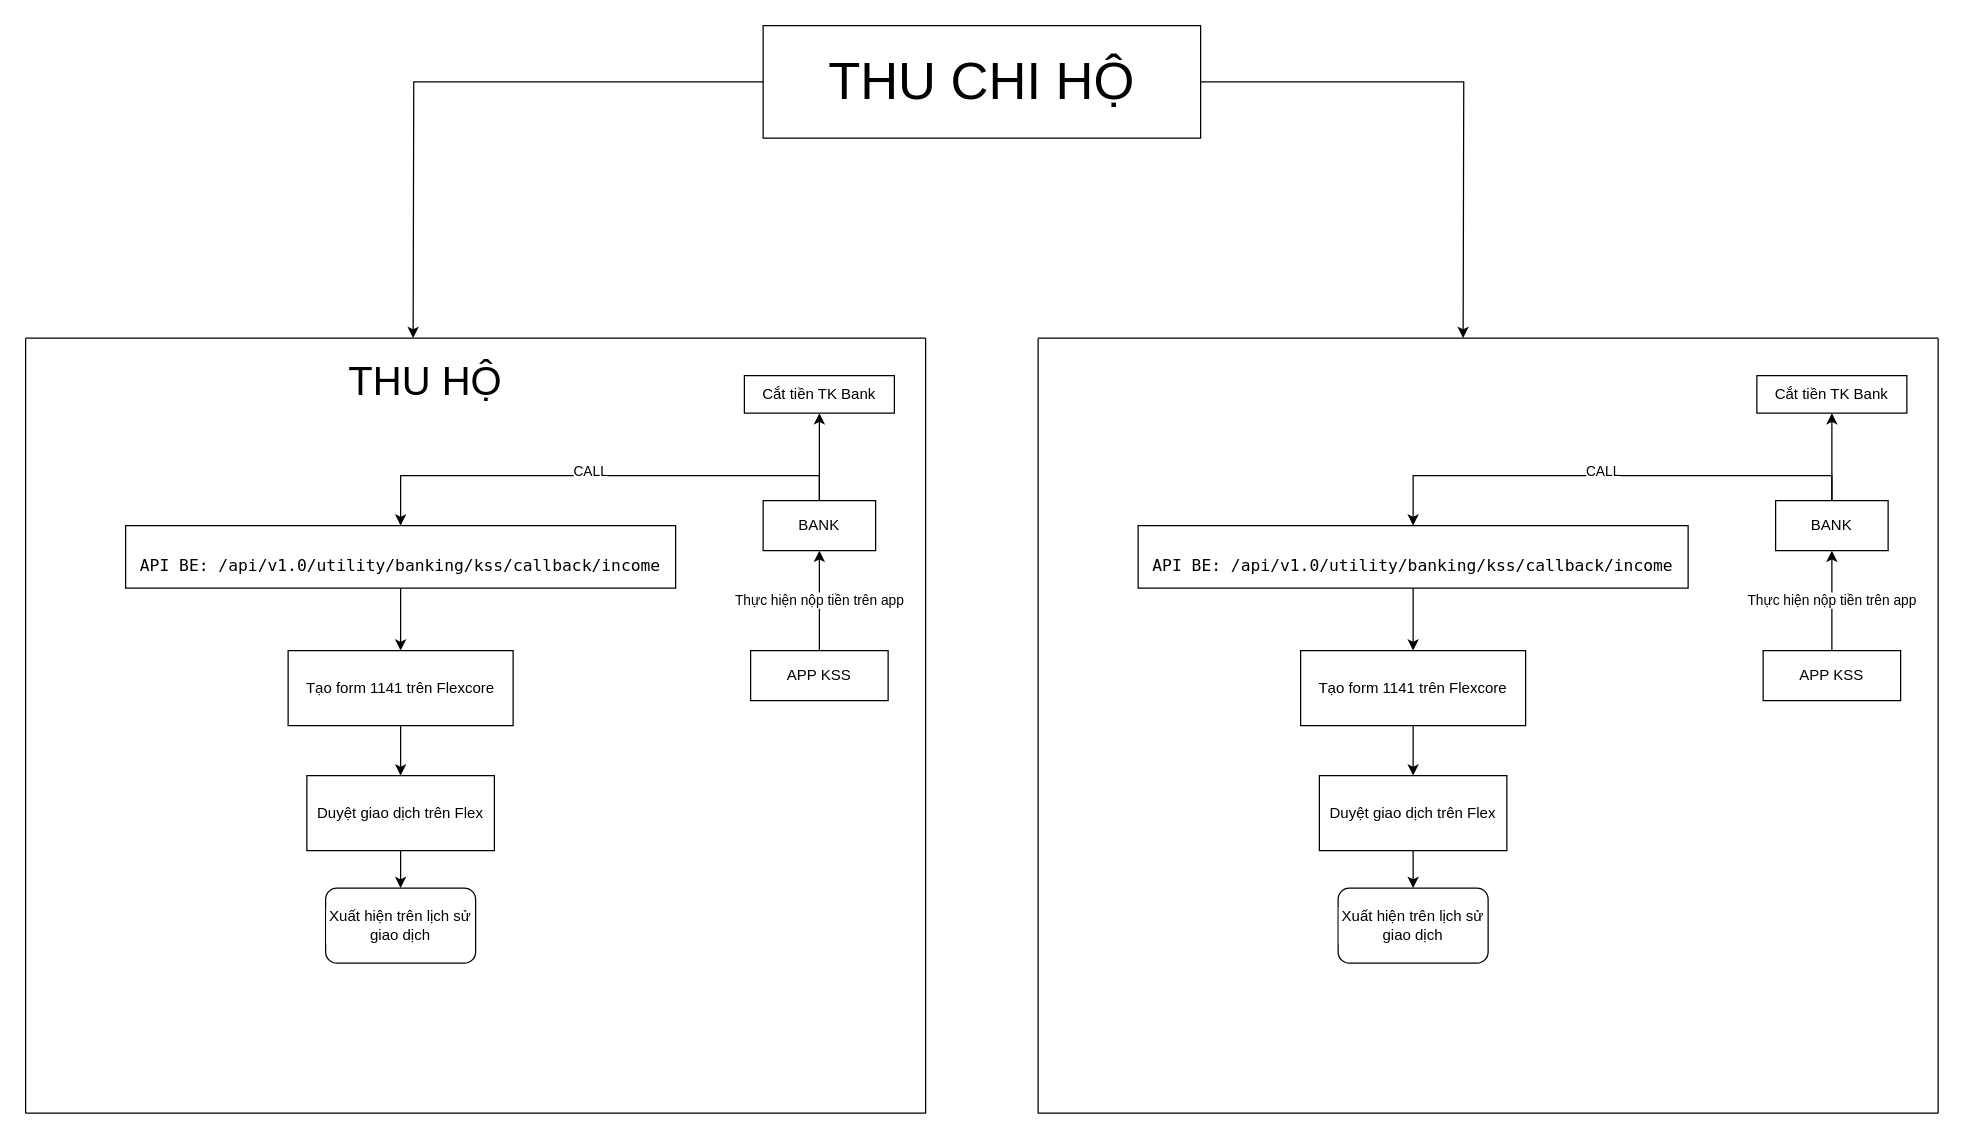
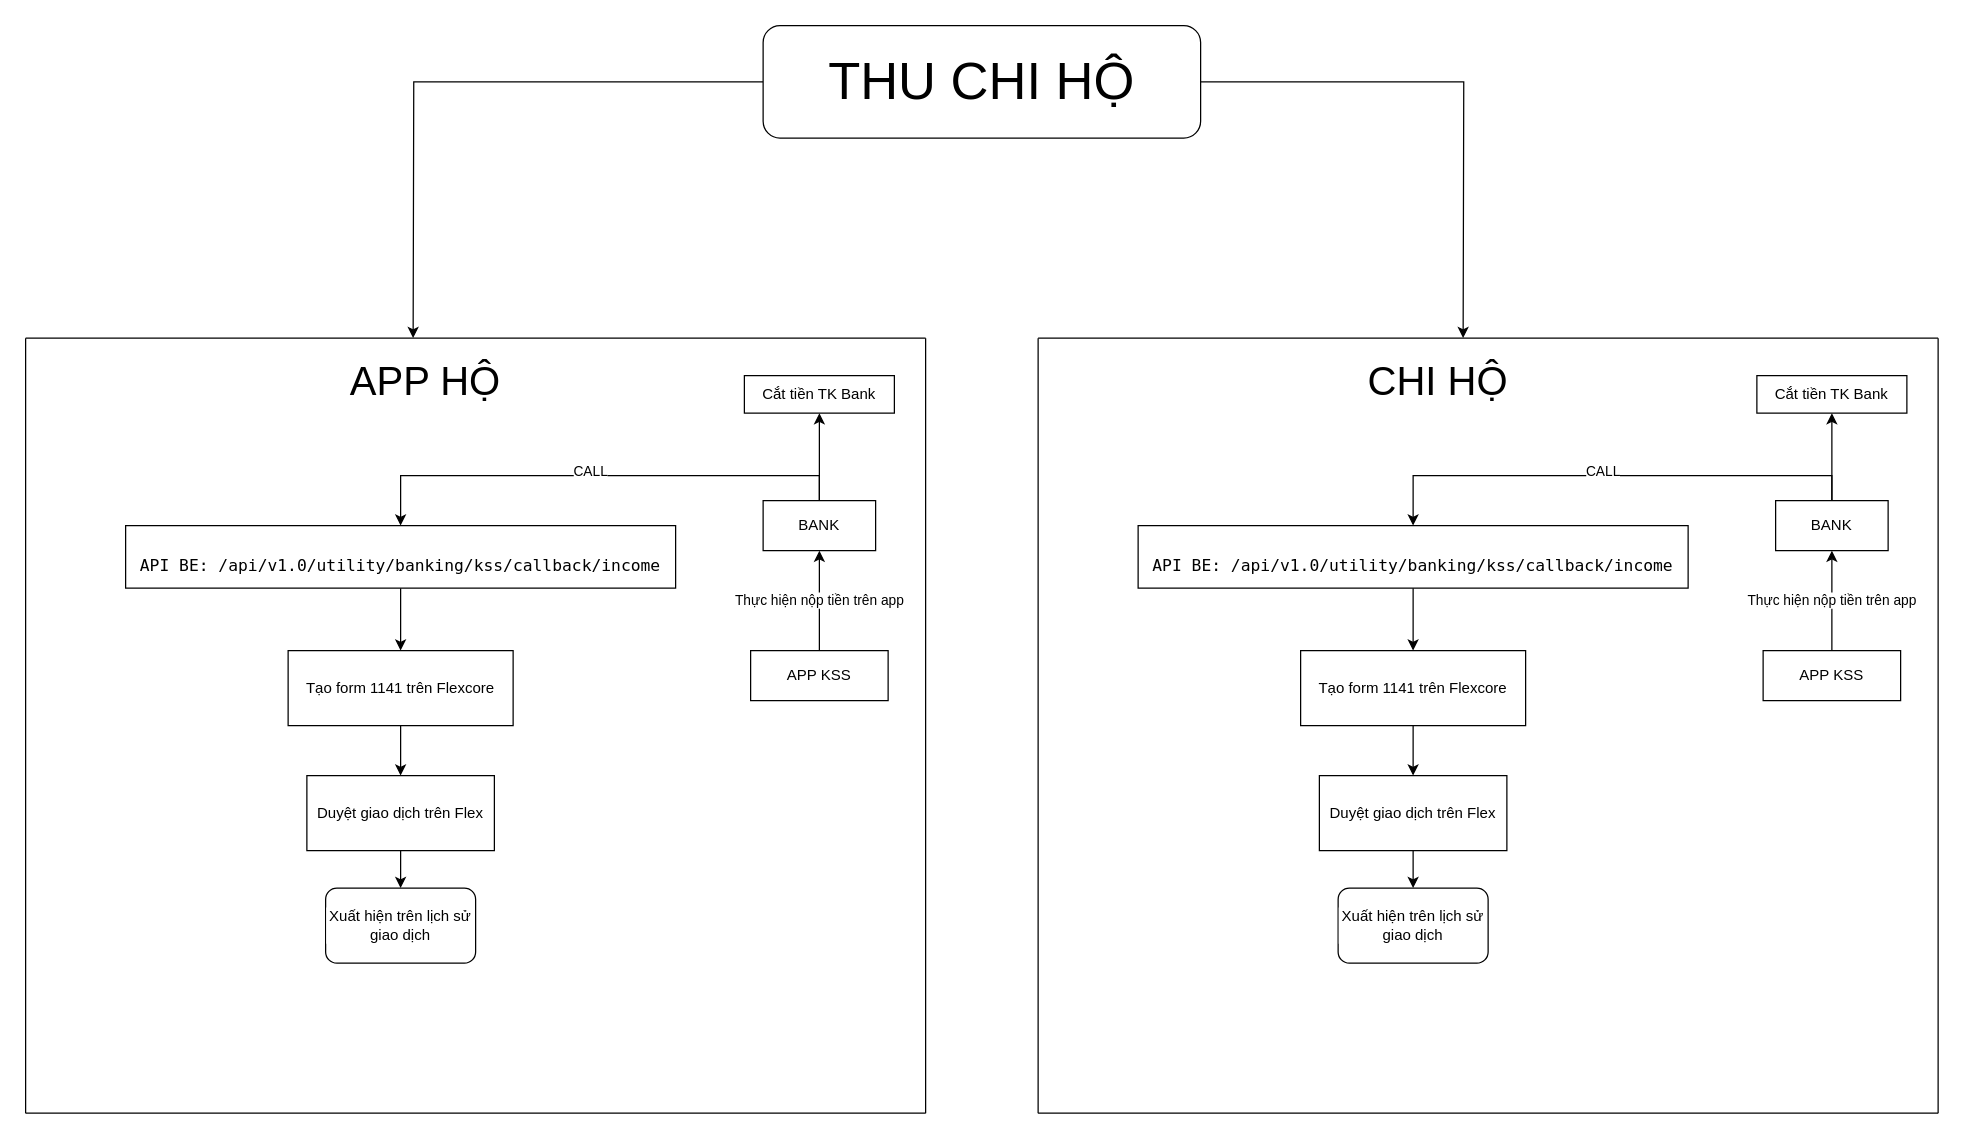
(982, 82) -> (982, 82)
(426, 382) -> (426, 382)
none -> (1438, 382)
